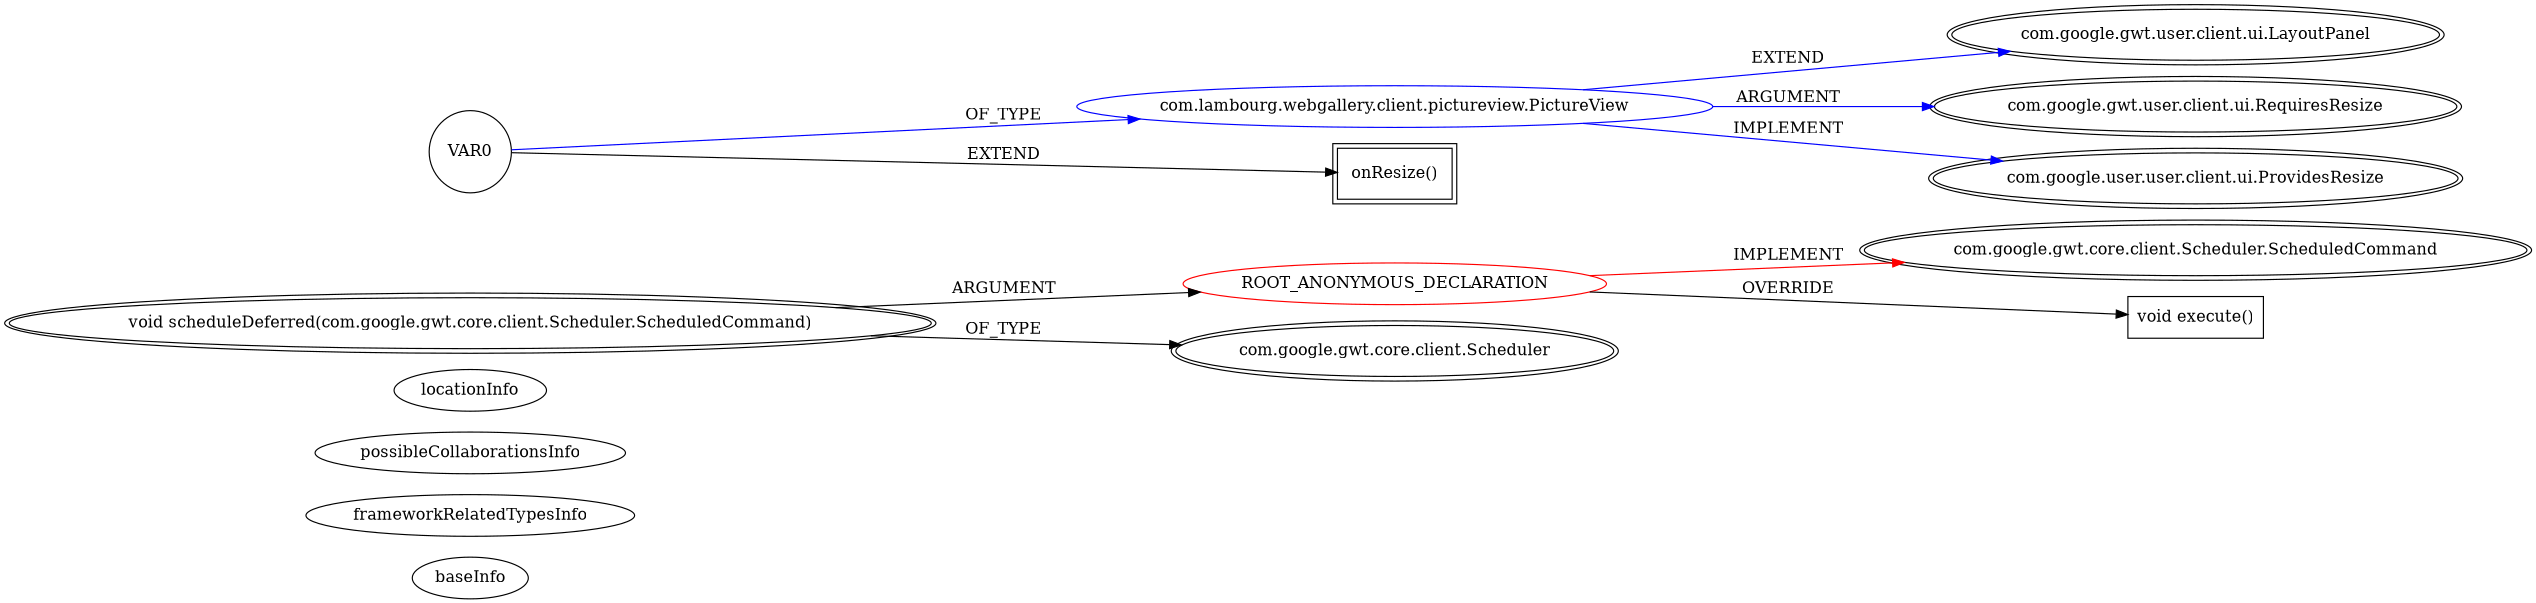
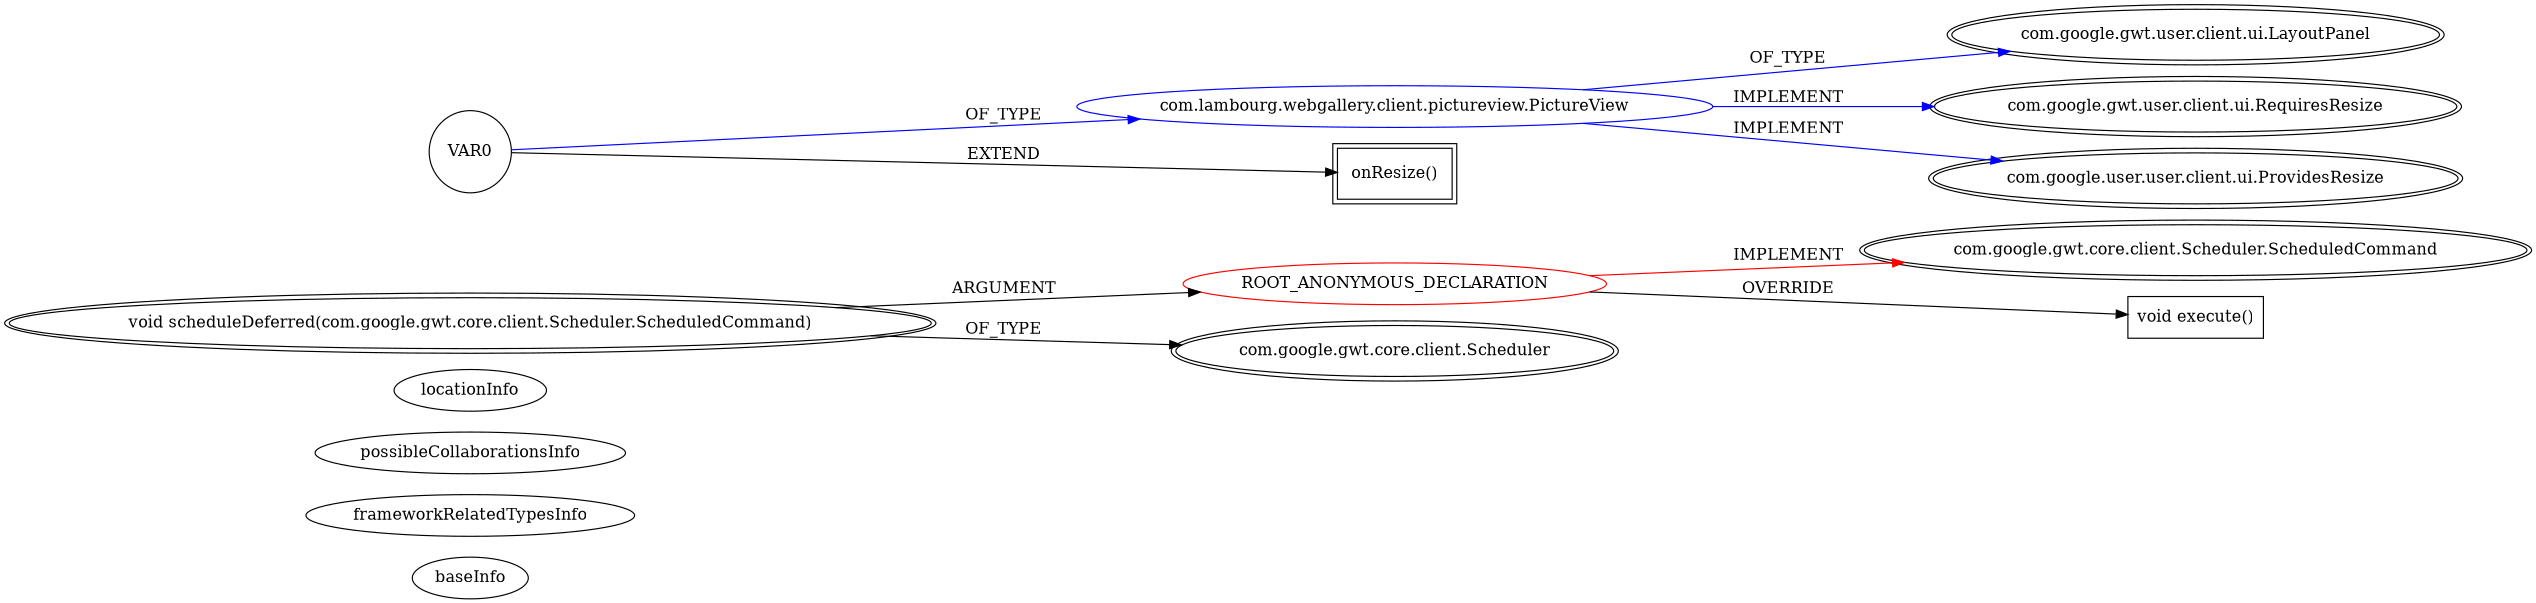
(1788, 58) -> (1788, 58)
(1788, 98) -> (1788, 98)
